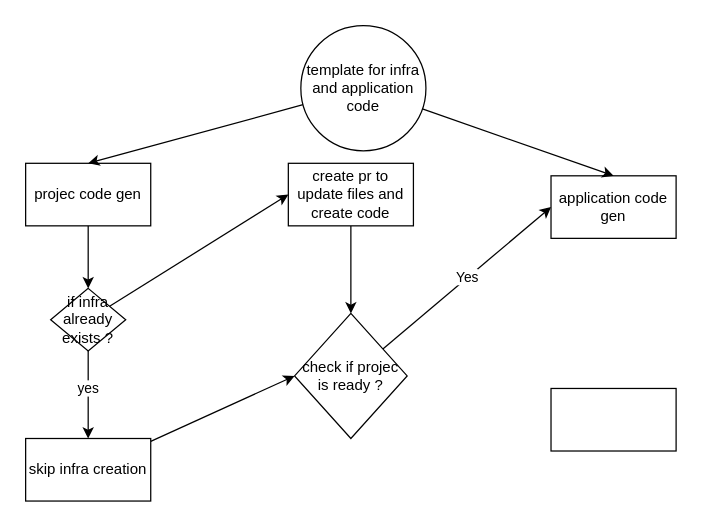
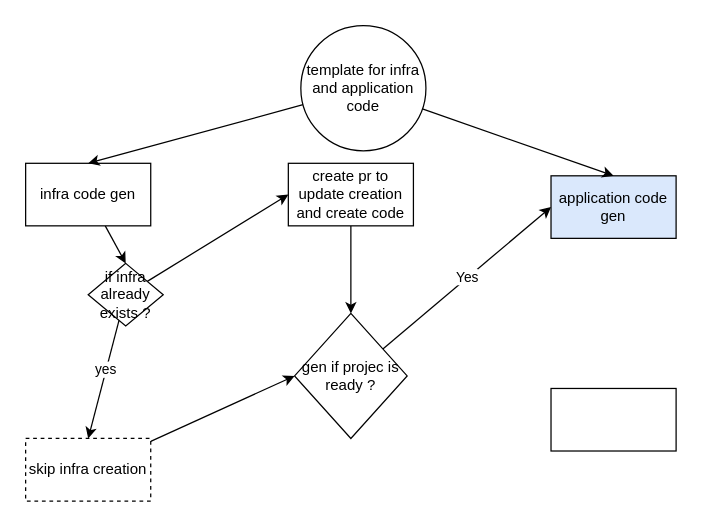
(88, 194) -> (88, 194)
(351, 194) -> (351, 194)
(613, 207) -> (613, 207)
(88, 319) -> (126, 294)
(351, 376) -> (351, 376)
(88, 469) -> (88, 469)
